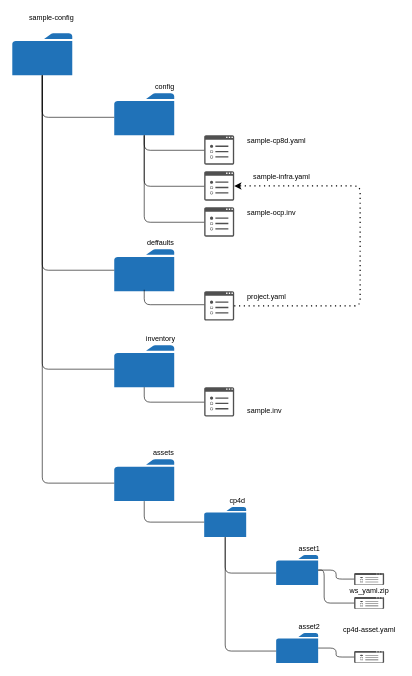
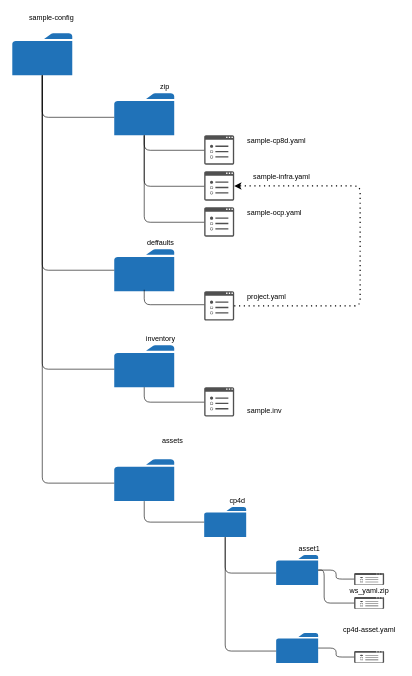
(165, 87) -> (165, 87)
(273, 213) -> (275, 213)
(164, 453) -> (173, 441)
(309, 627) -> none
